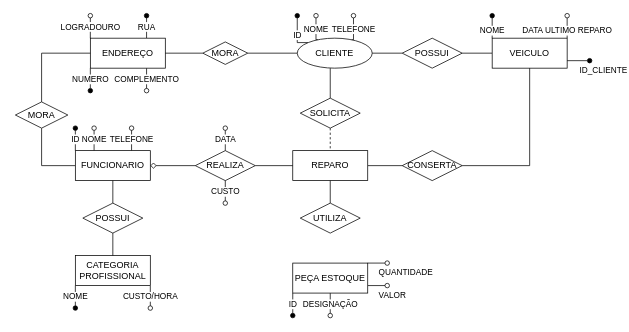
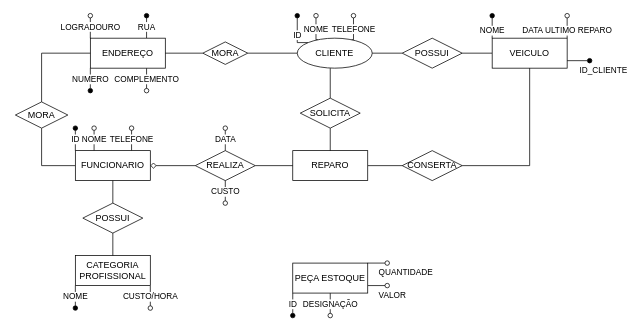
(330, 139) -> (330, 139)
(330, 192) -> none
(330, 218) -> none
